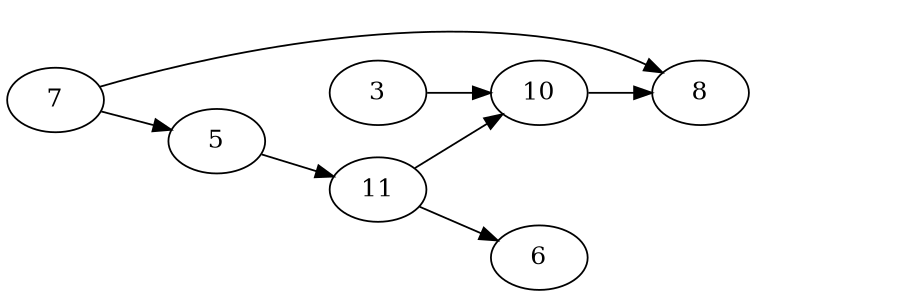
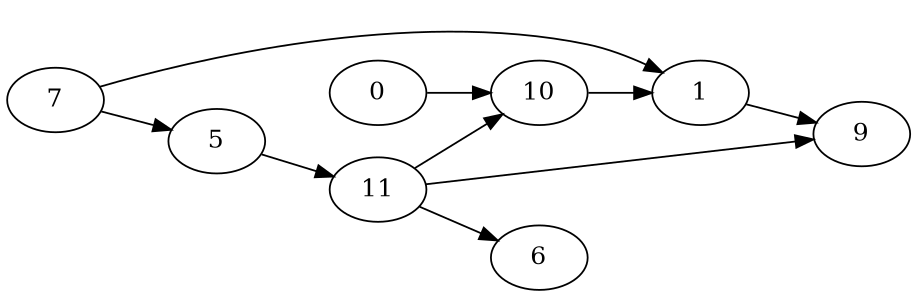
(378, 93) -> (378, 93)
(701, 93) -> (701, 93)
none -> (862, 134)
